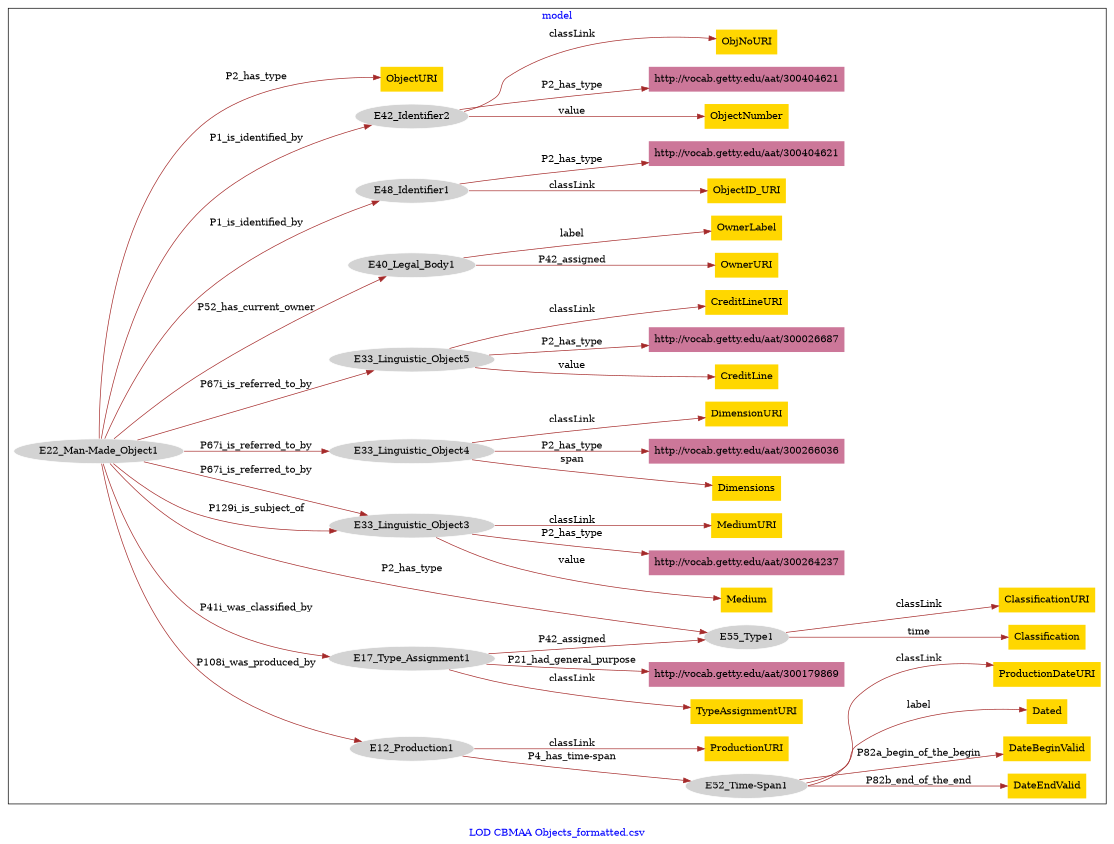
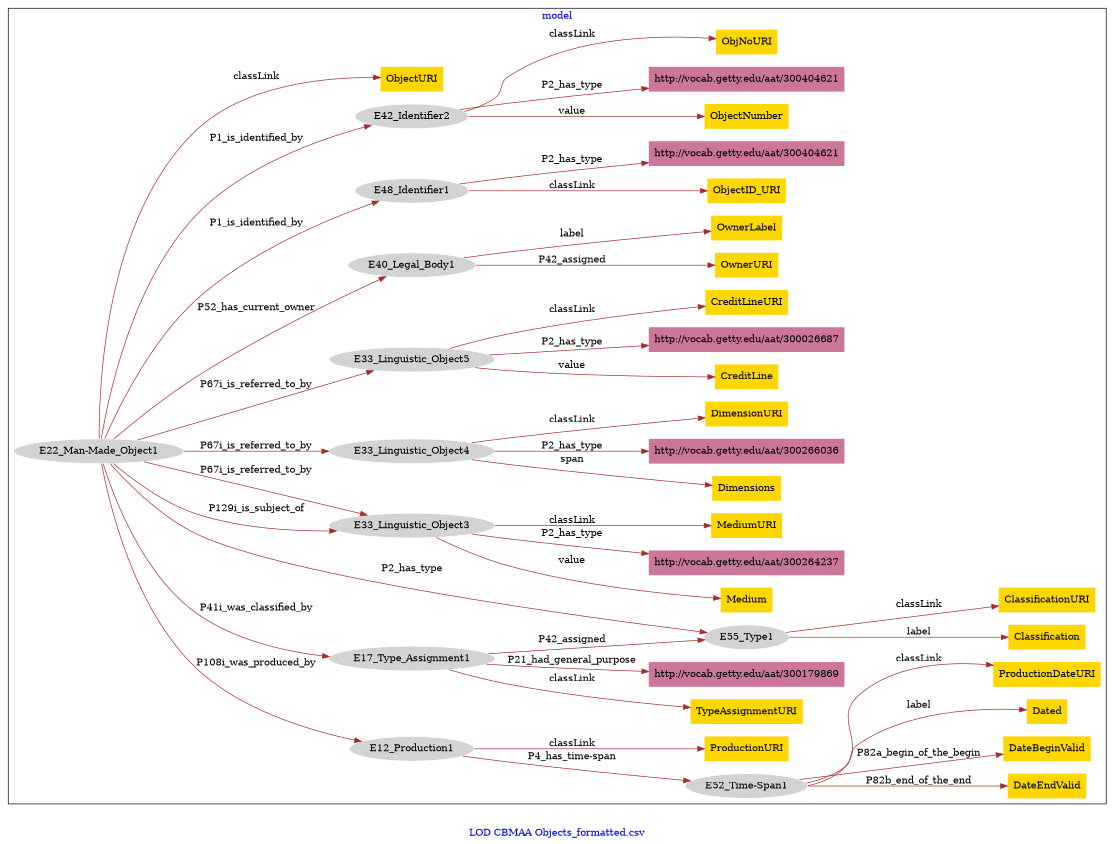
(256, 77) -> (256, 77)
(919, 632) -> (919, 632)
